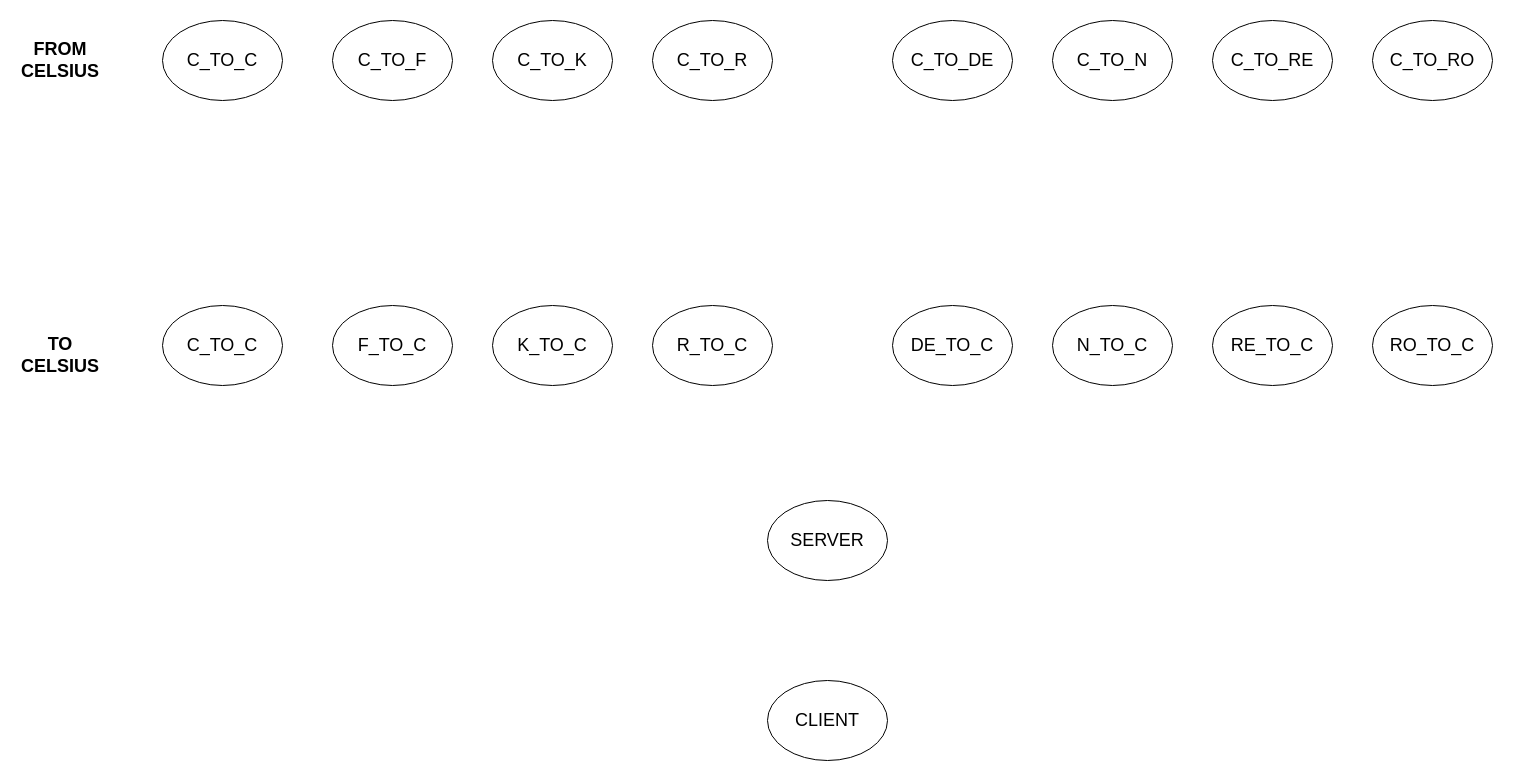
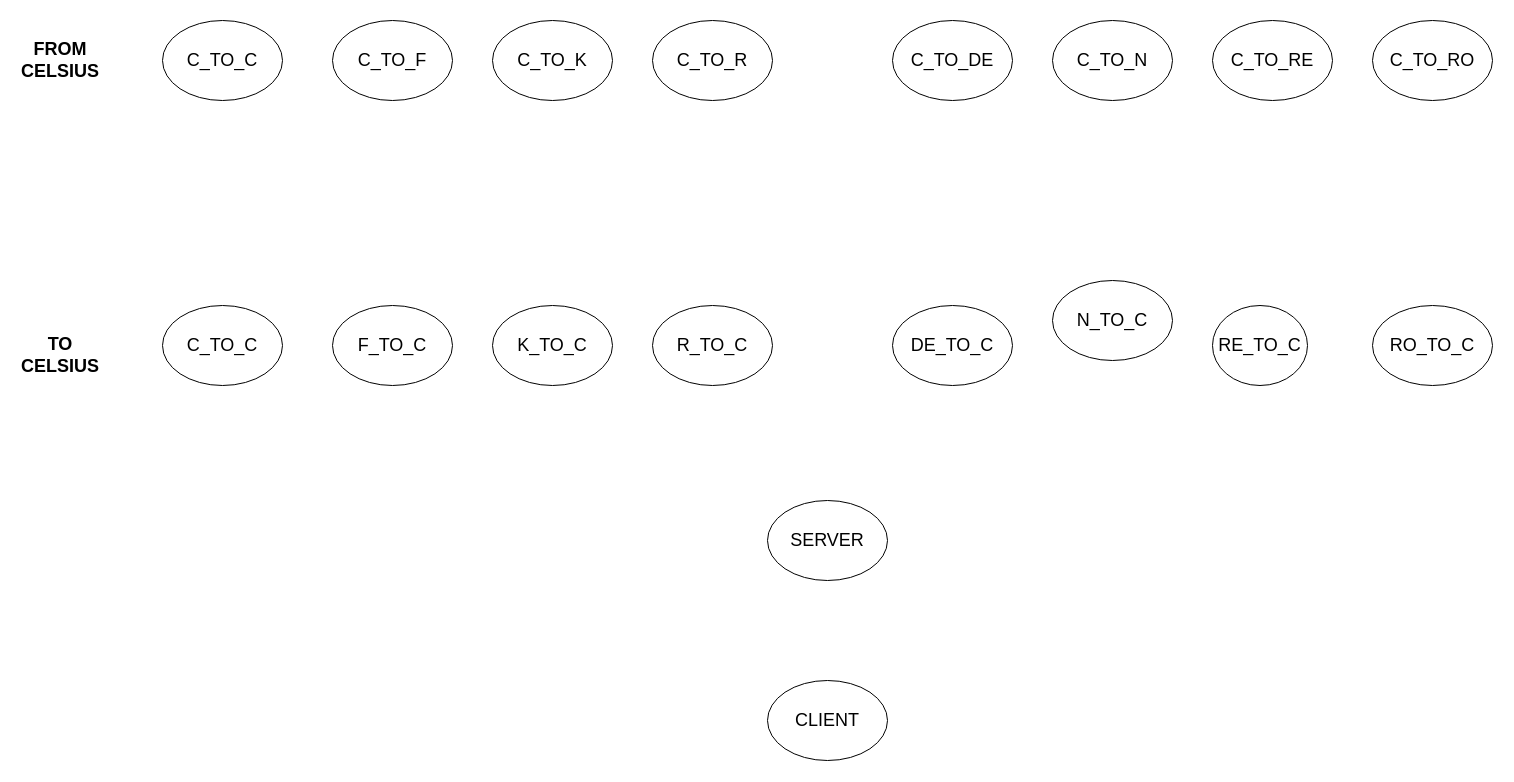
(1113, 346) -> (1113, 321)
(1273, 346) -> (1260, 346)
